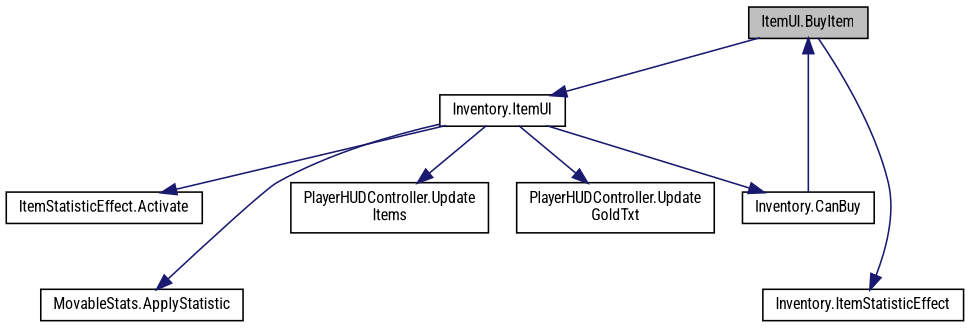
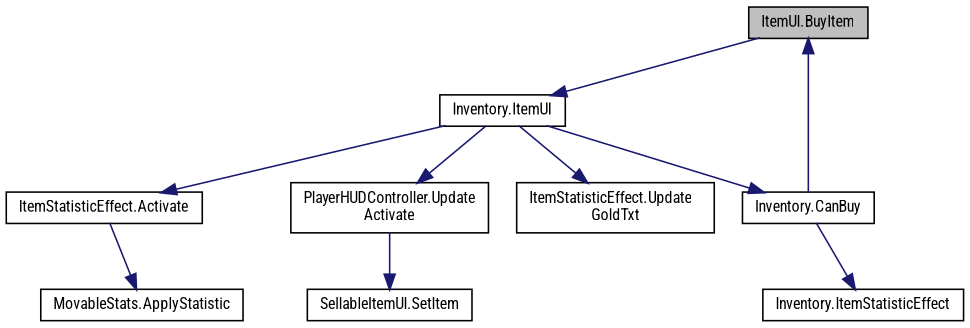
(878, 151) -> (832, 249)
(290, 176) -> (120, 249)
(390, 208) -> (390, 208)
(615, 208) -> (615, 208)
none -> (390, 305)
